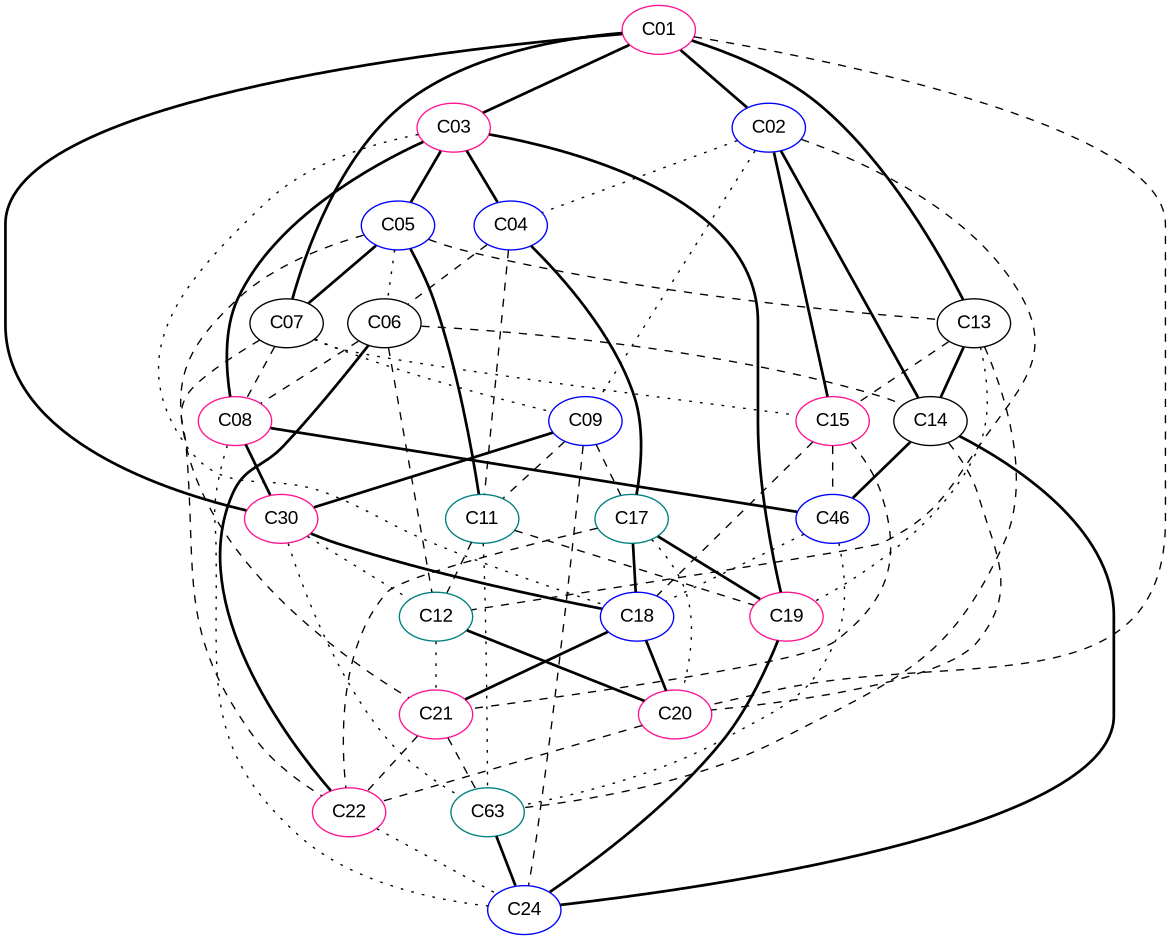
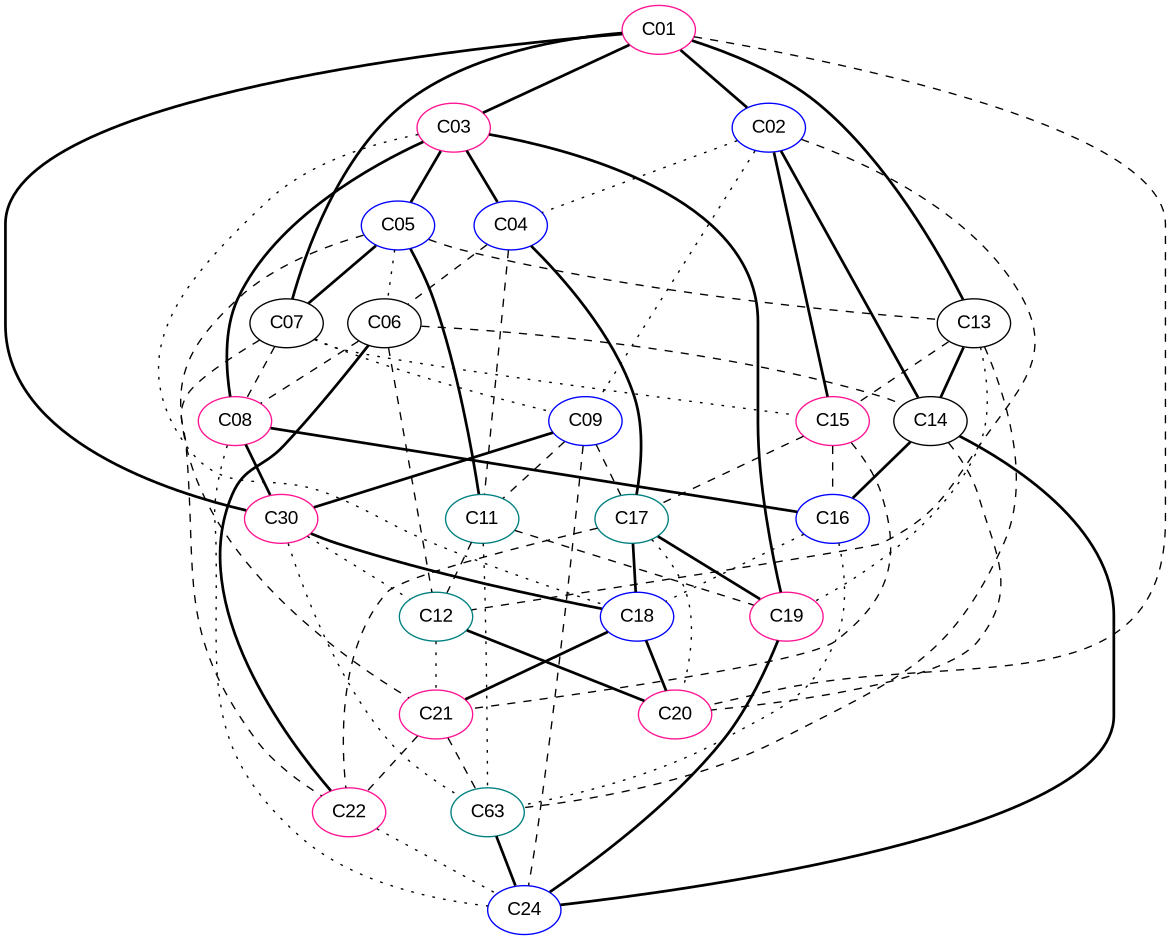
(735, 519) -> (732, 470)
(833, 519) -> (833, 519)
(512, 763) -> none
